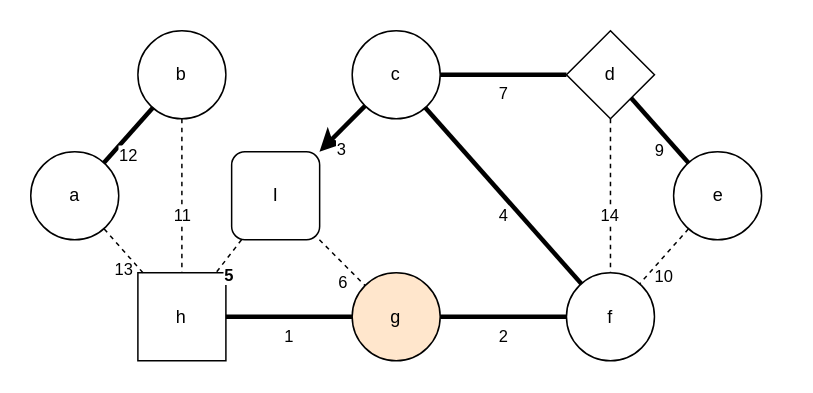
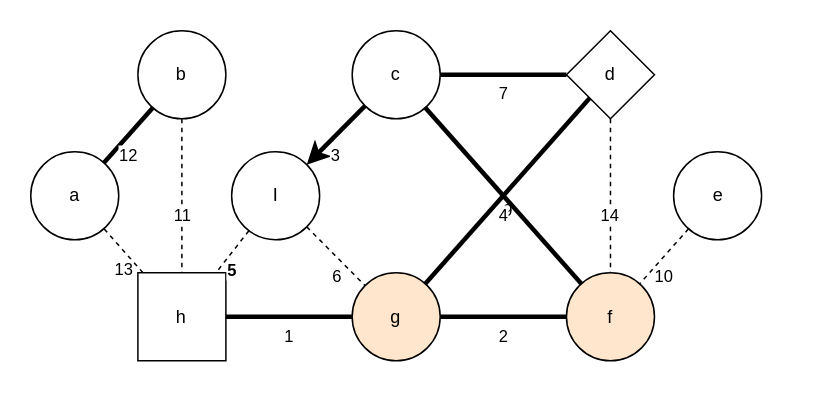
(660, 130) -> (508, 191)
(276, 196) -> (276, 196)
(610, 317) -> (610, 317)
